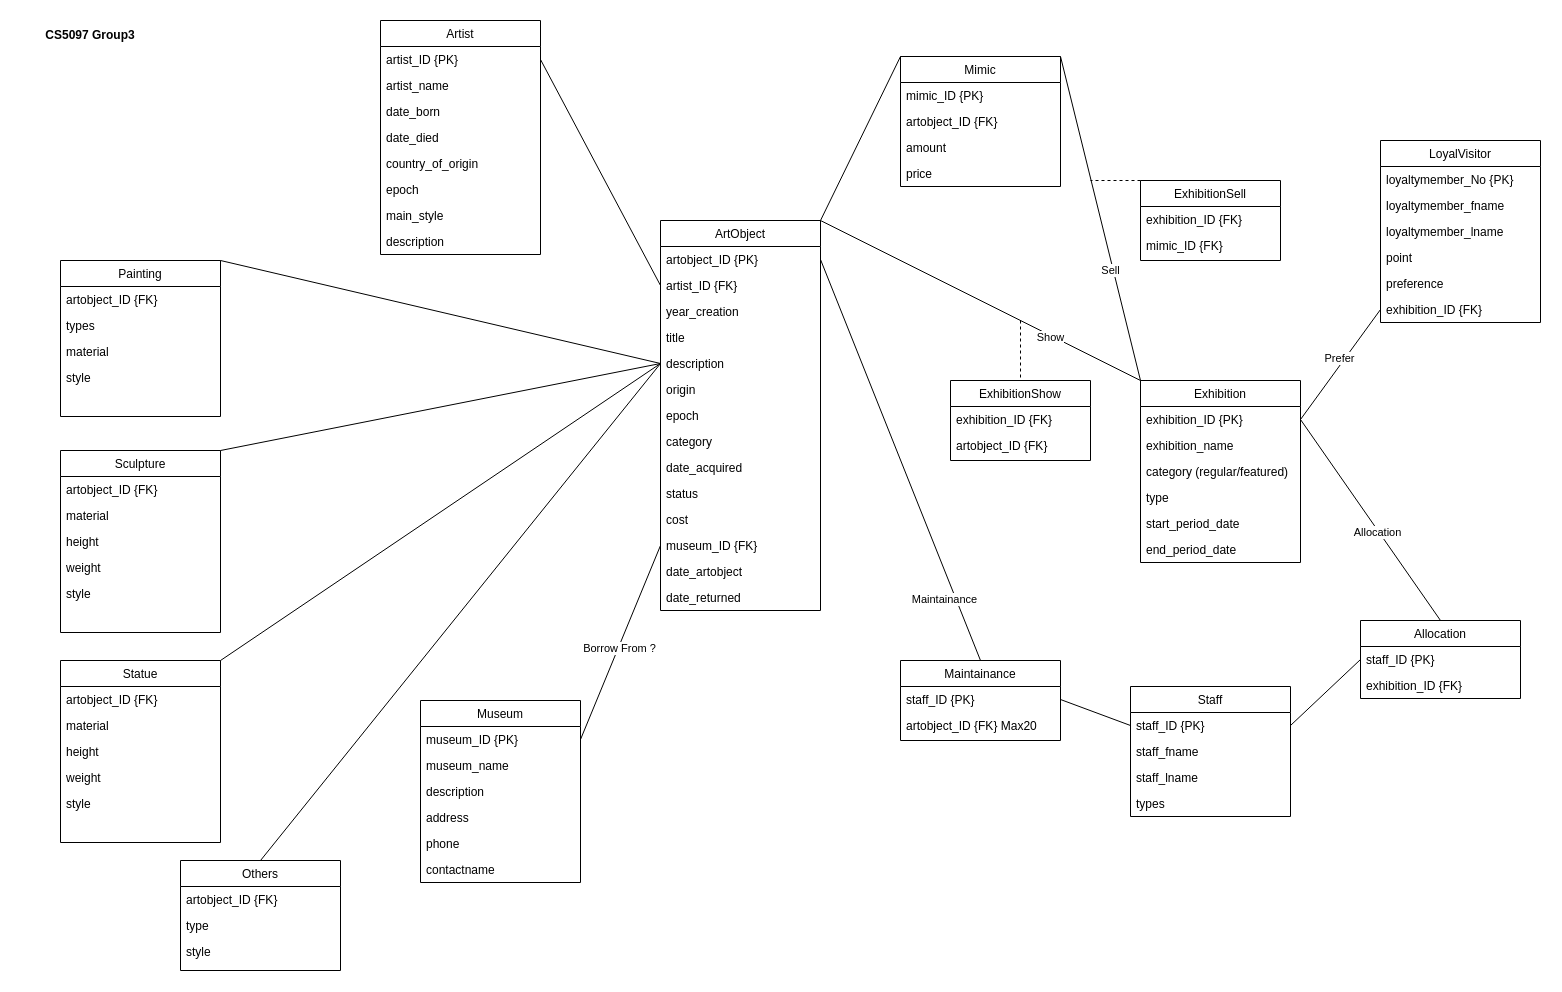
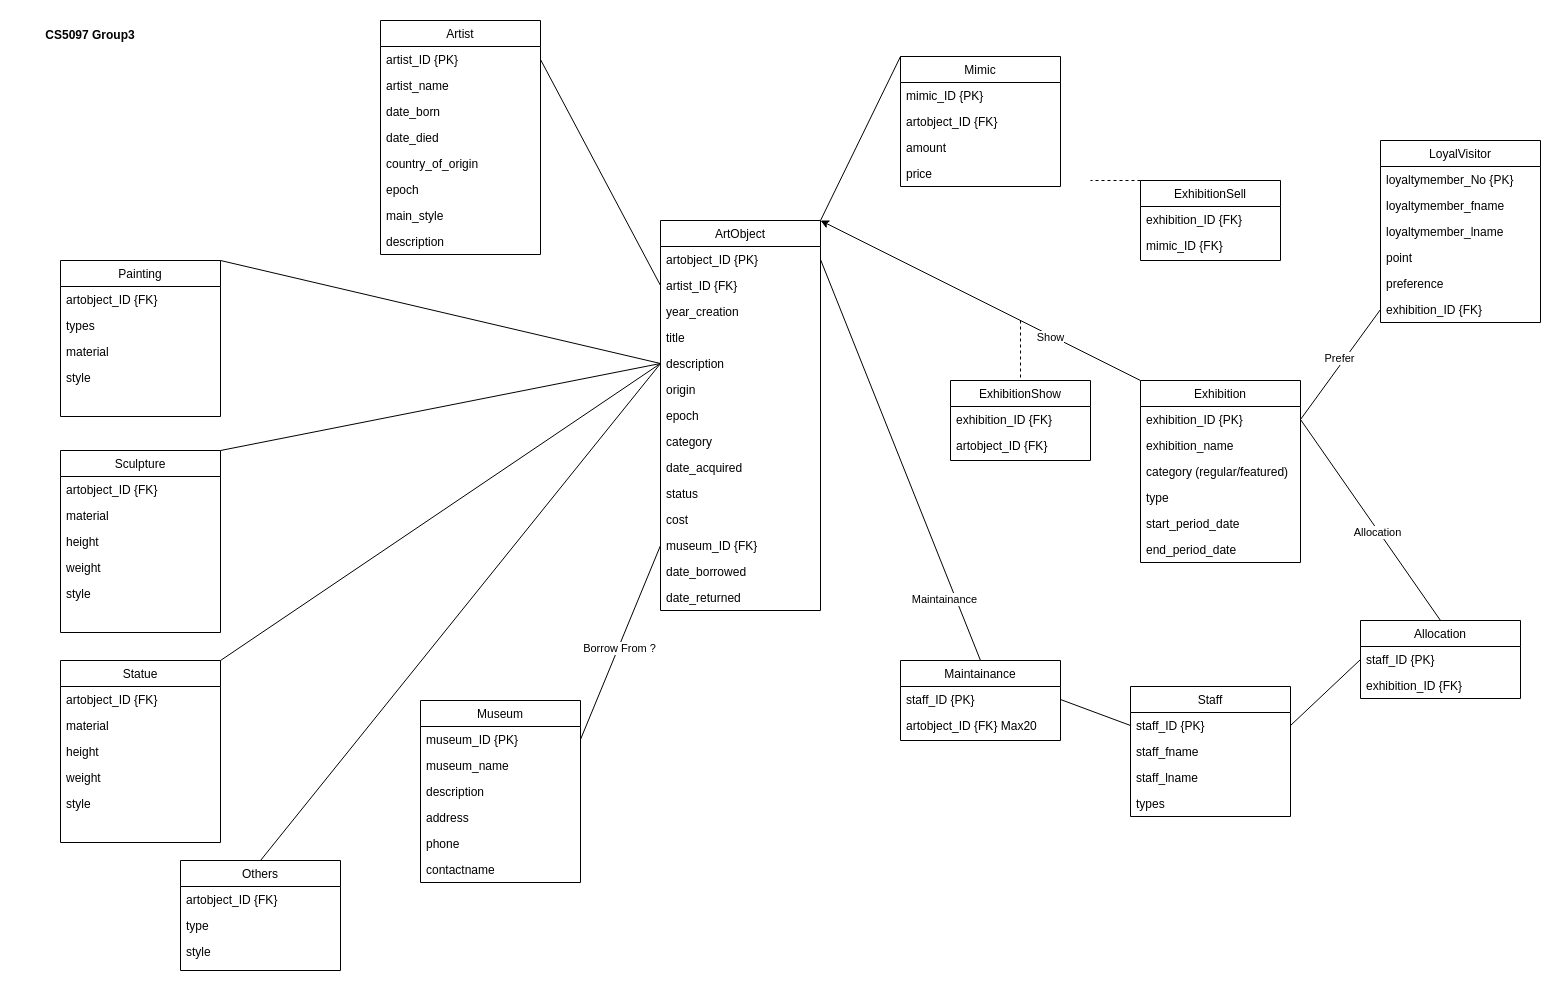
(1100, 218) -> none
(825, 223) -> (827, 224)
(713, 572) -> (710, 572)
